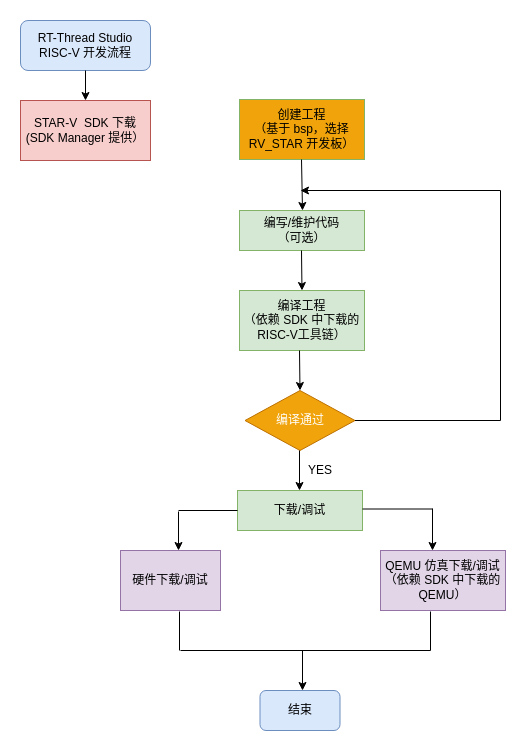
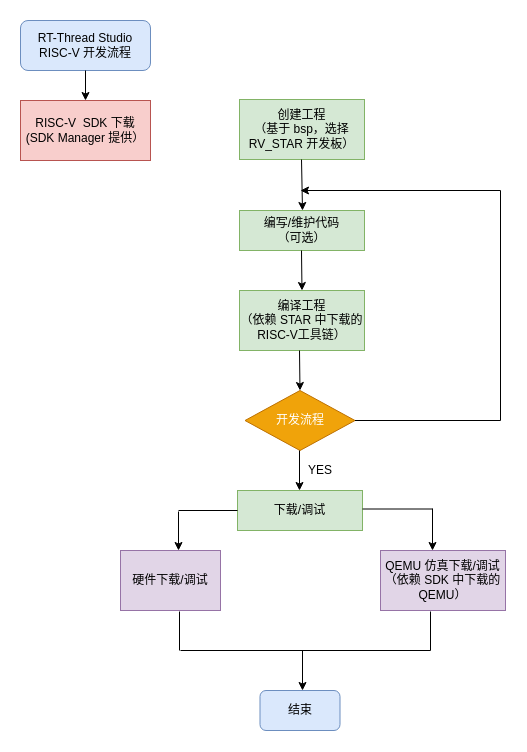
(302, 130) -> (302, 130)
(86, 131) -> (86, 131)
(302, 321) -> (302, 321)
(301, 421) -> (301, 421)
